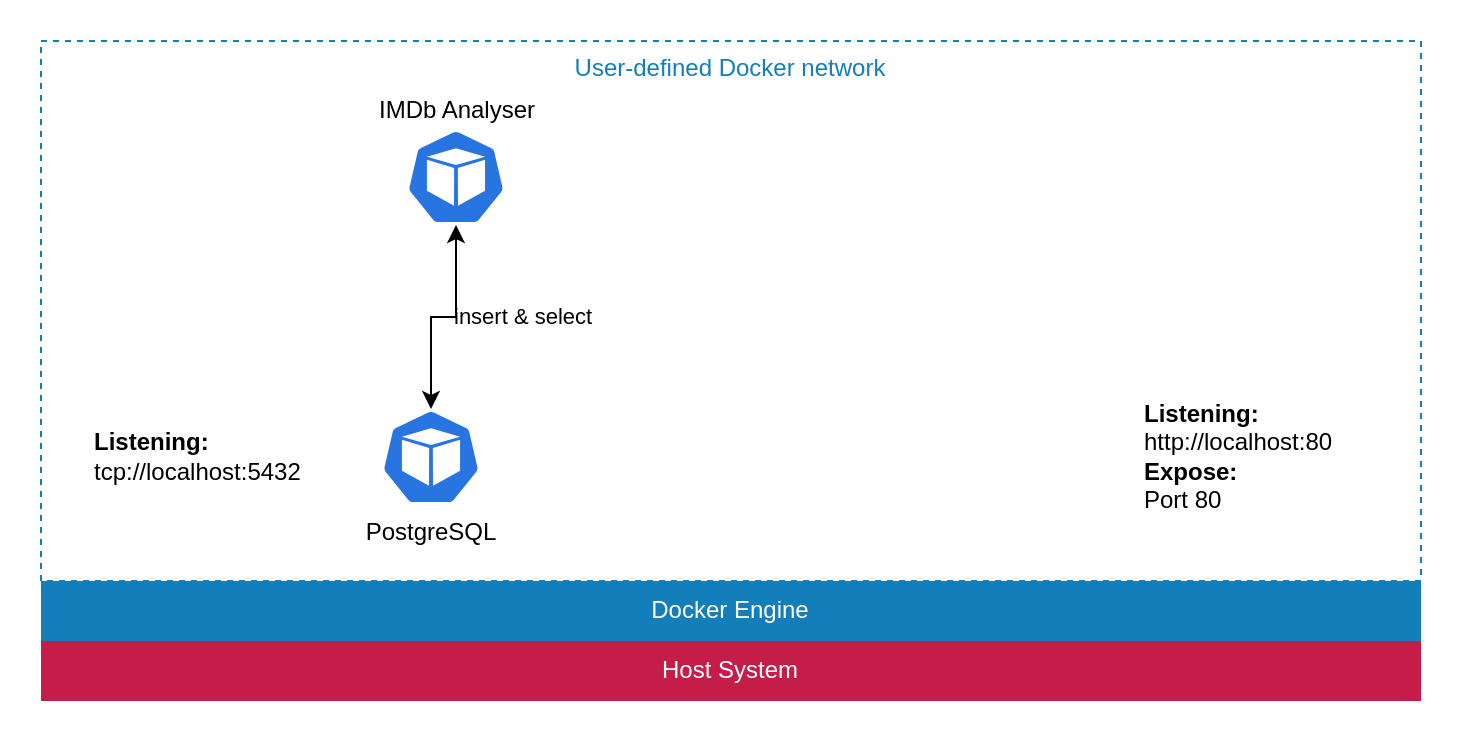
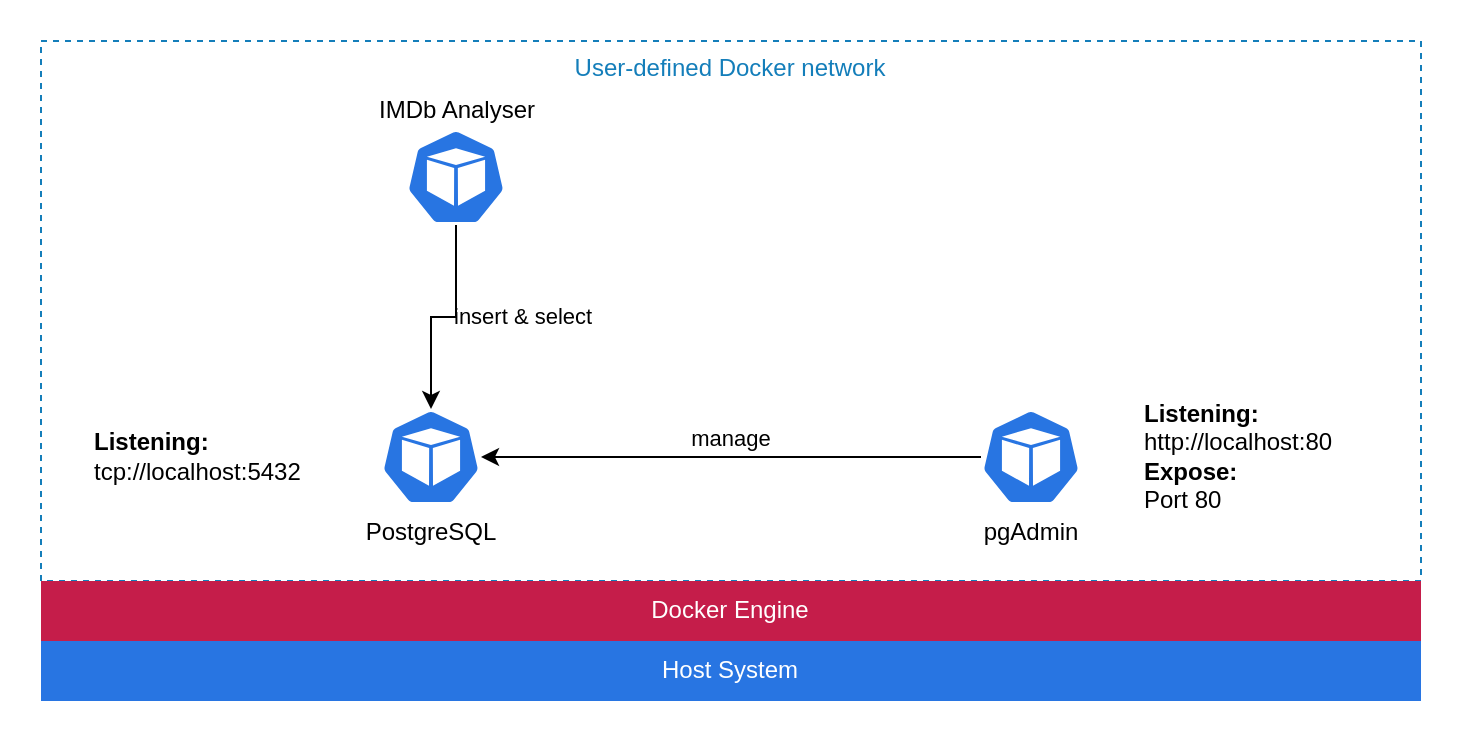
(456, 240) -> (456, 233)
none -> (738, 457)
none -> (1031, 457)
(731, 611) -> (731, 611)
(731, 671) -> (731, 671)
